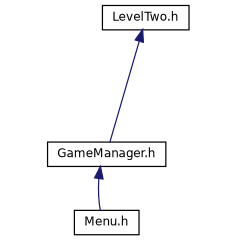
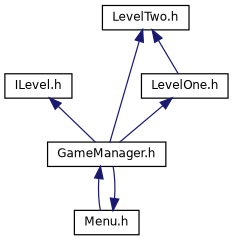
none -> (38, 86)
none -> (185, 86)
none -> (115, 182)
